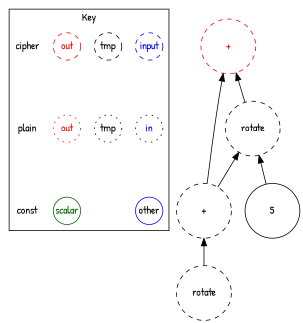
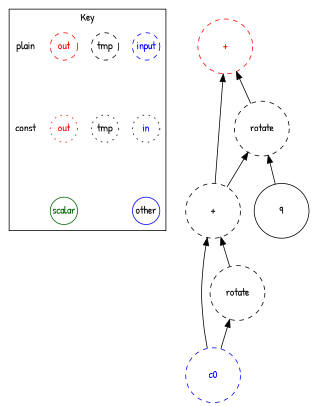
(27, 46) -> none
(272, 211) -> (282, 211)
none -> (213, 375)
